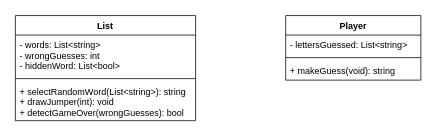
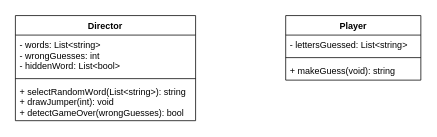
(105, 26) -> (105, 26)
